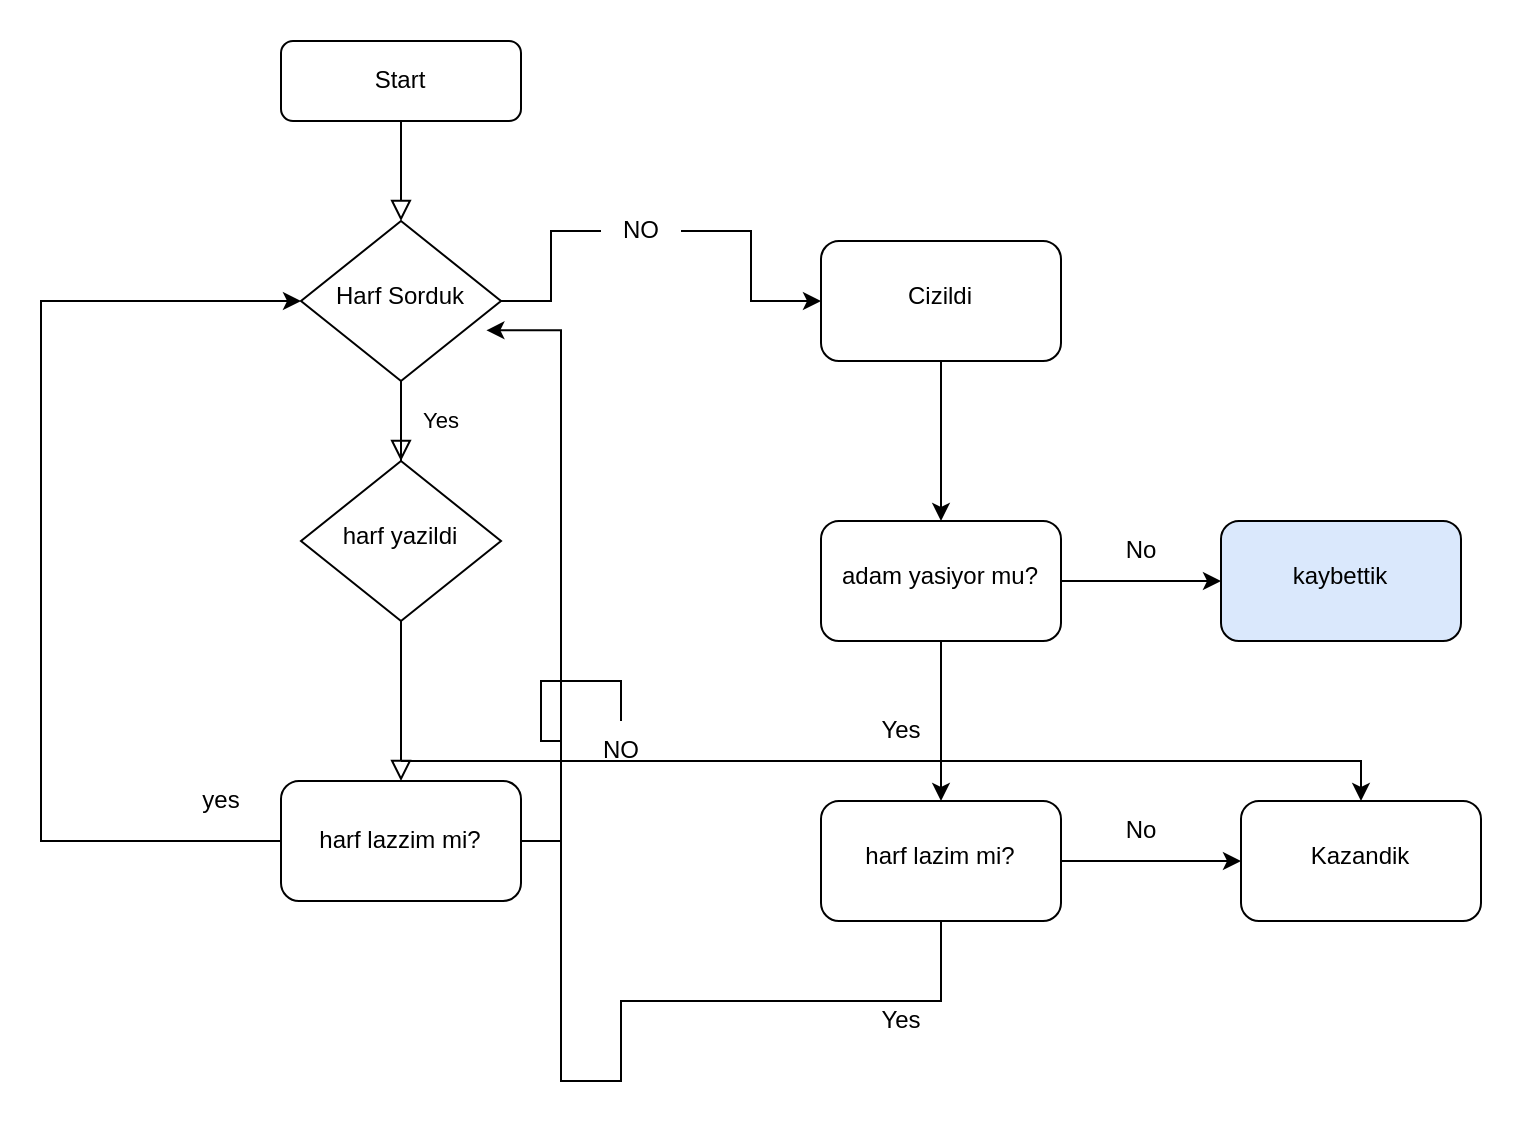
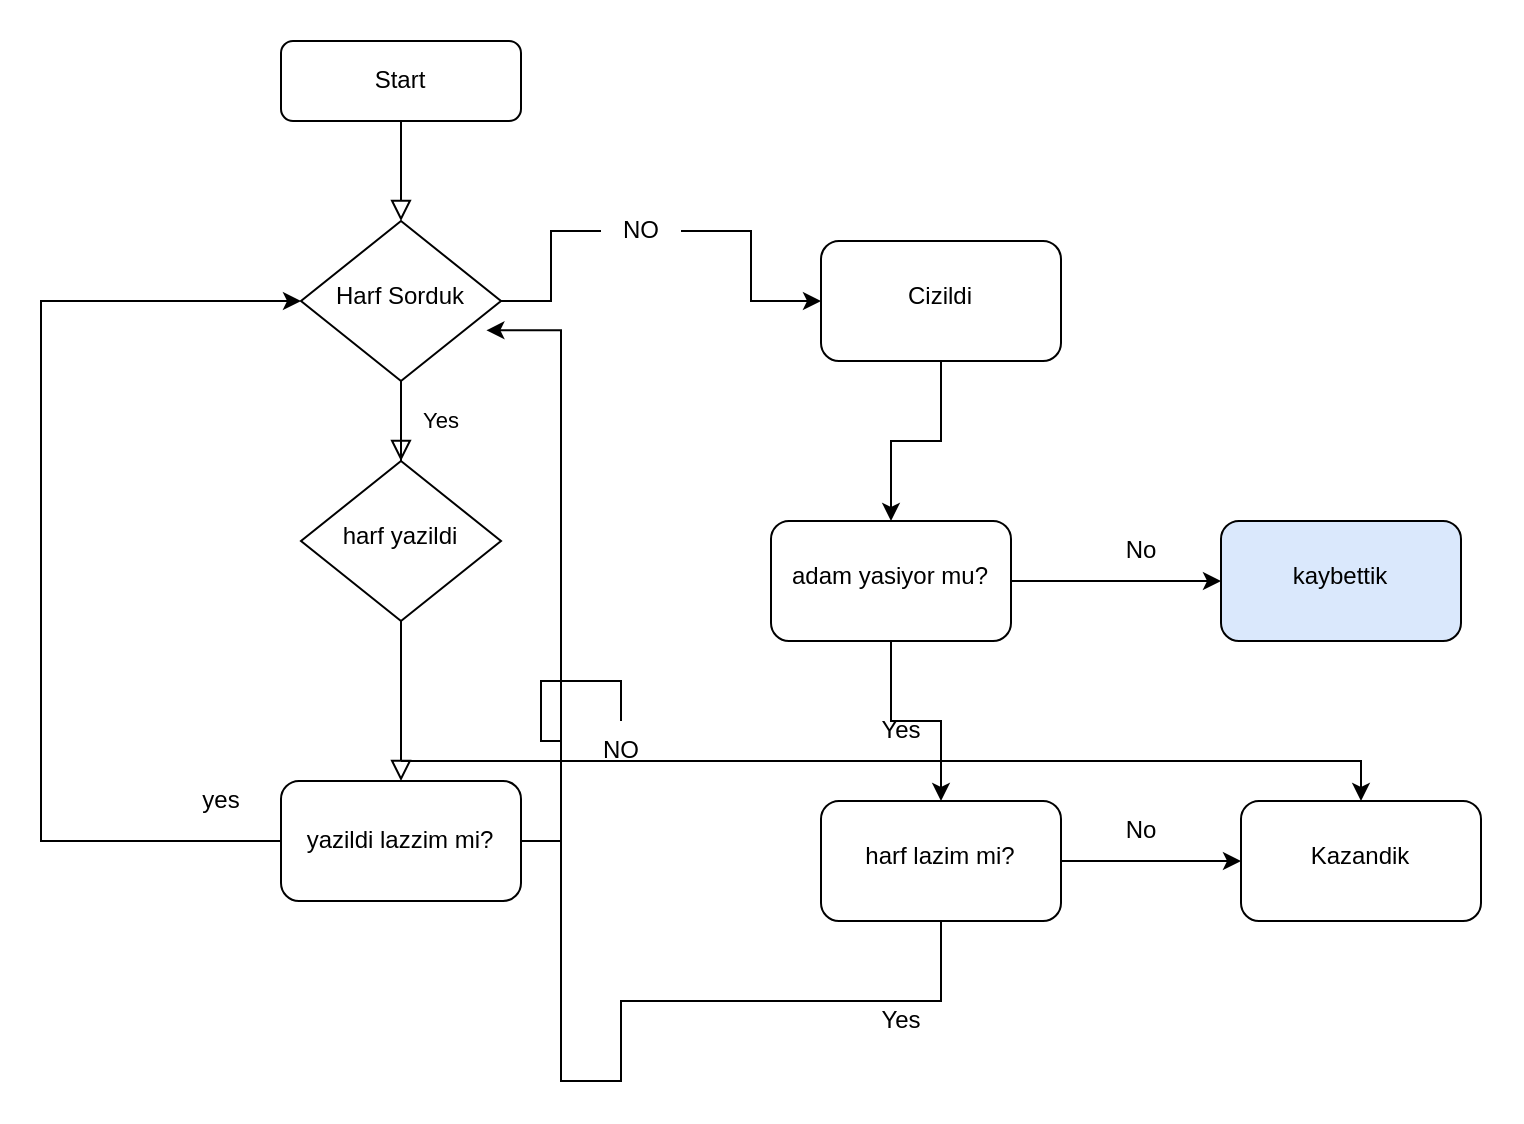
(941, 581) -> (891, 581)
(401, 841) -> (401, 841)
